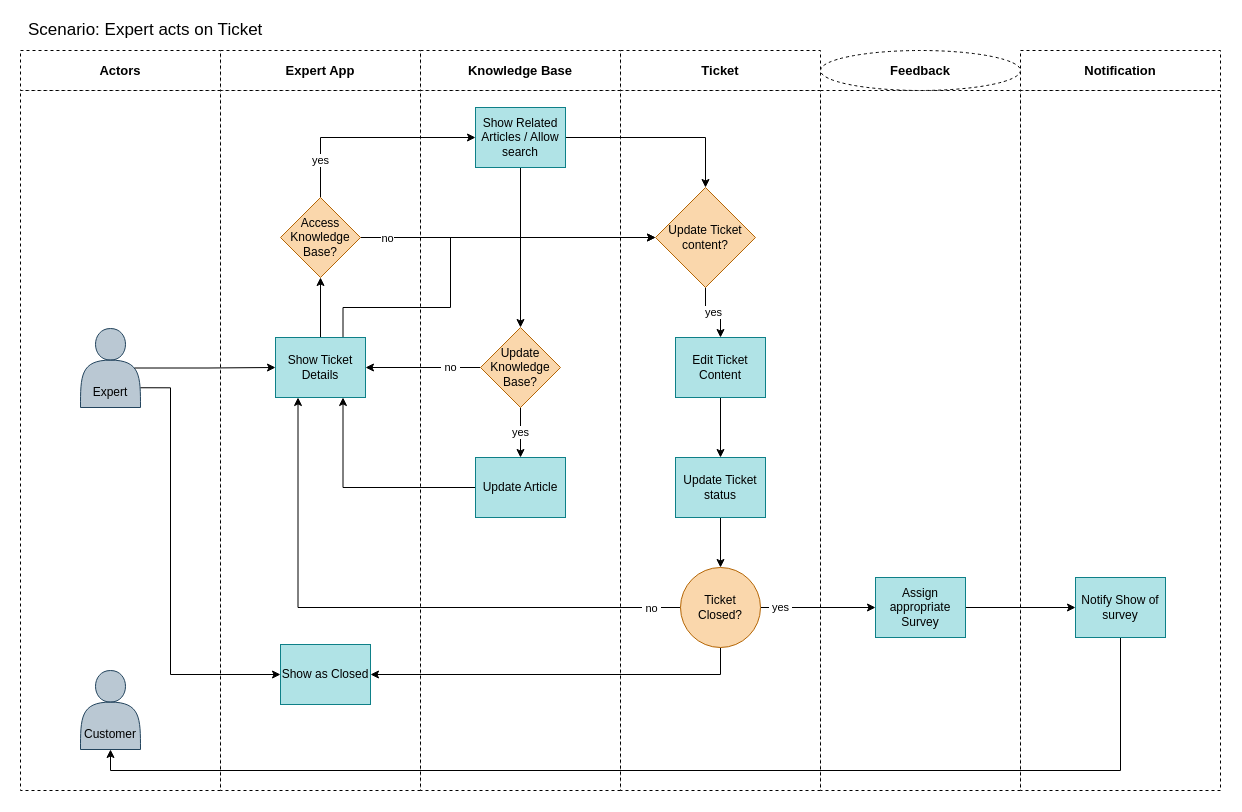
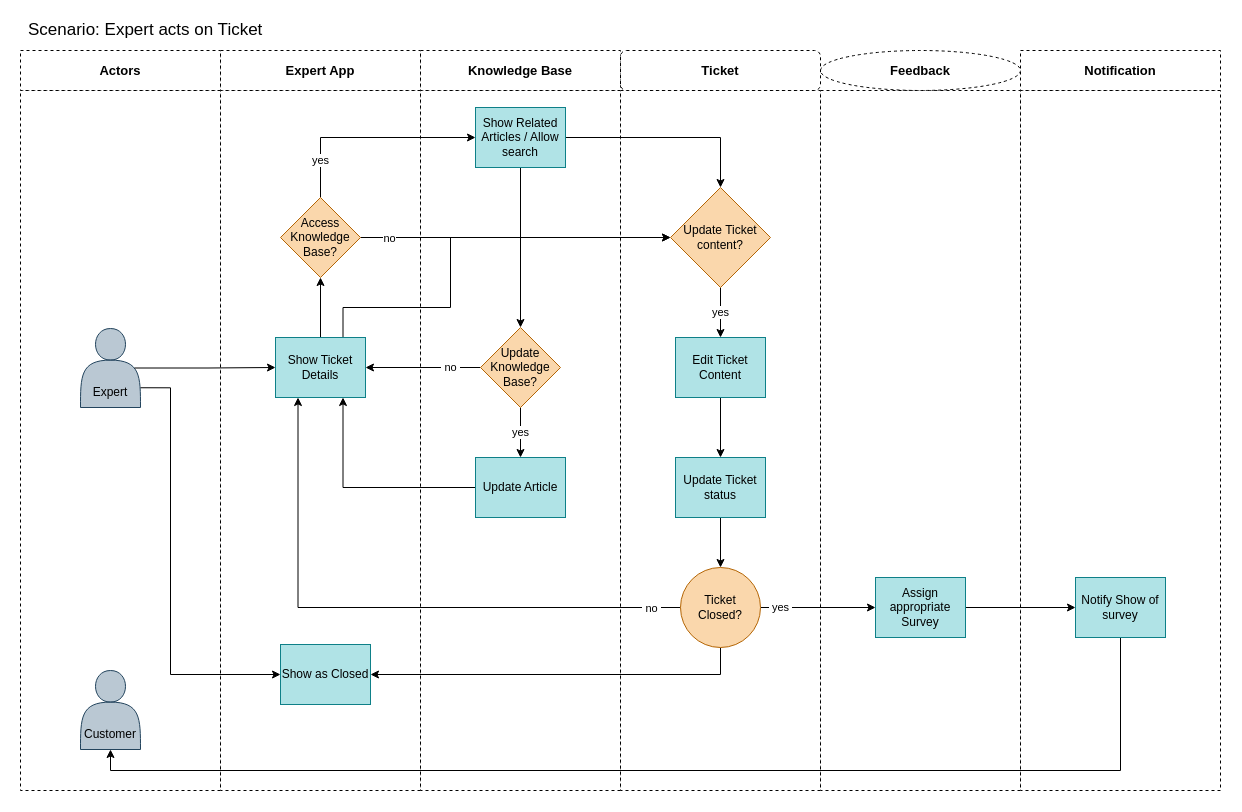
(721, 71) -> (721, 71)
(706, 238) -> (721, 238)
